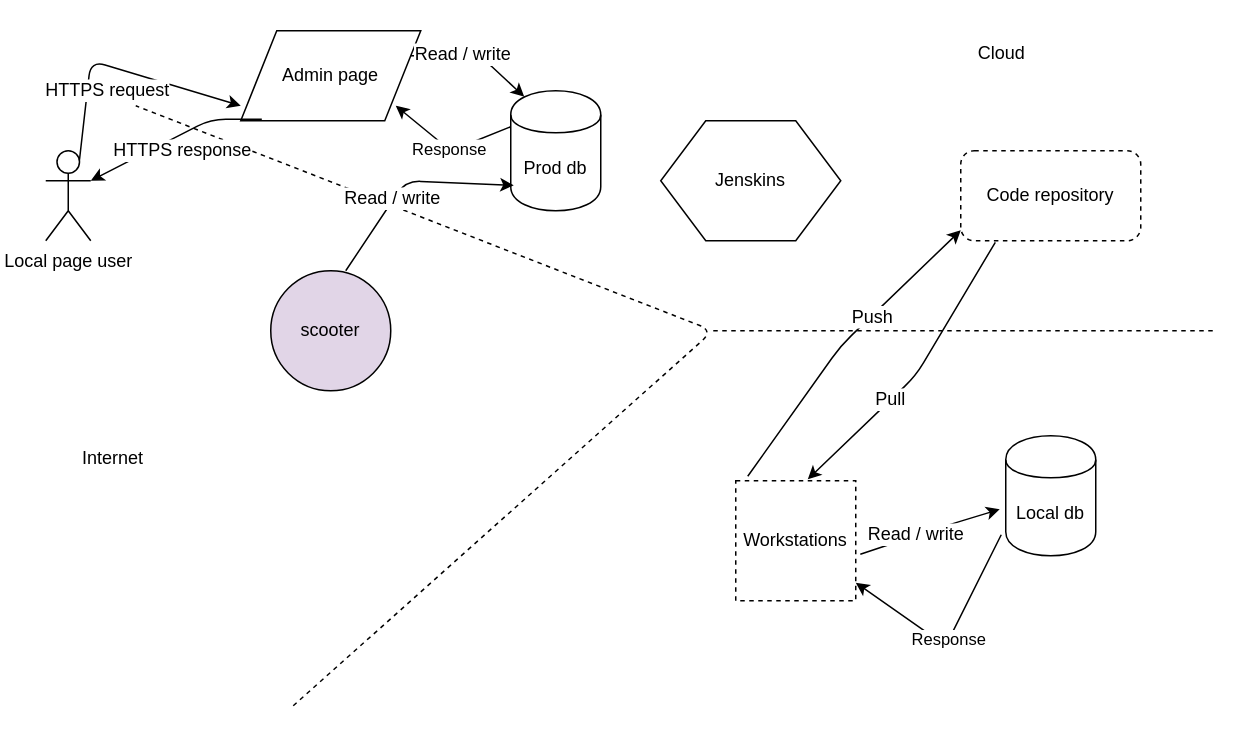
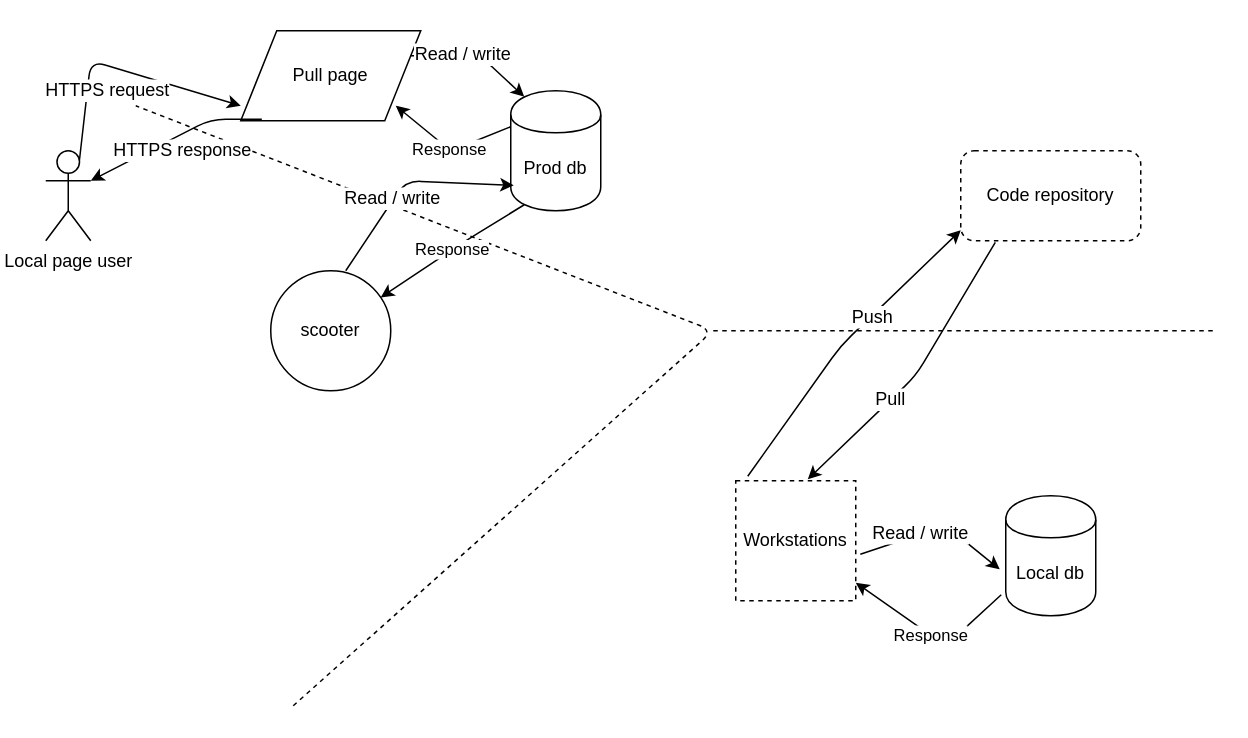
(1002, 53) -> none
(331, 76) -> (331, 76)
(751, 181) -> none
none -> (456, 247)
(331, 331) -> (331, 331)
(113, 458) -> none
(1051, 496) -> (1051, 556)
